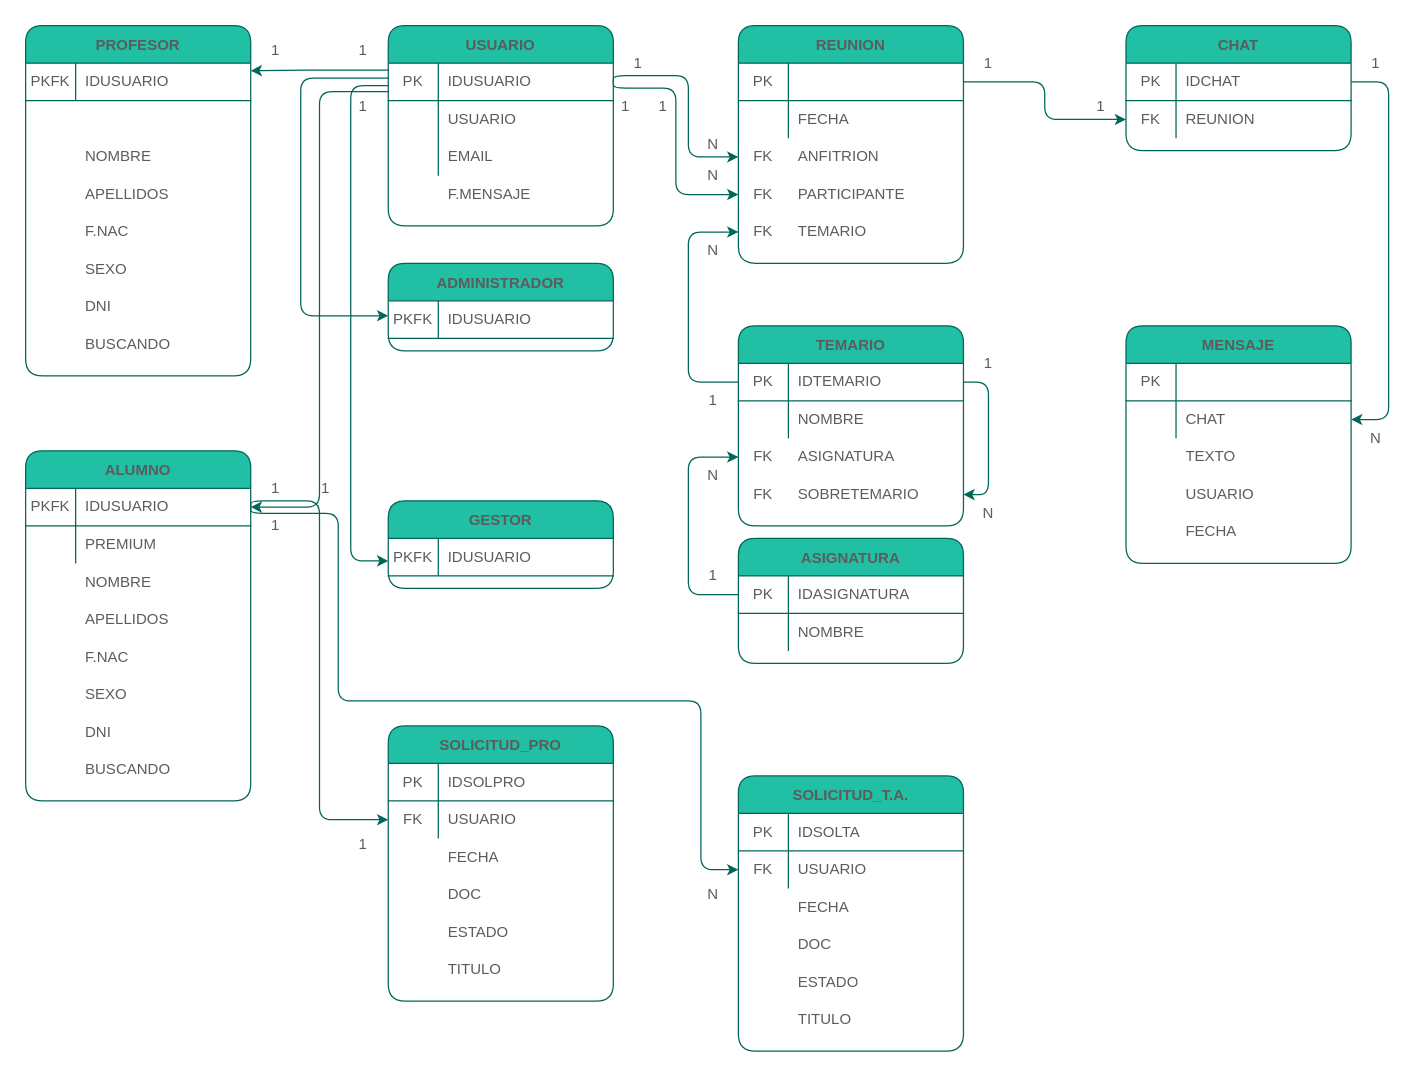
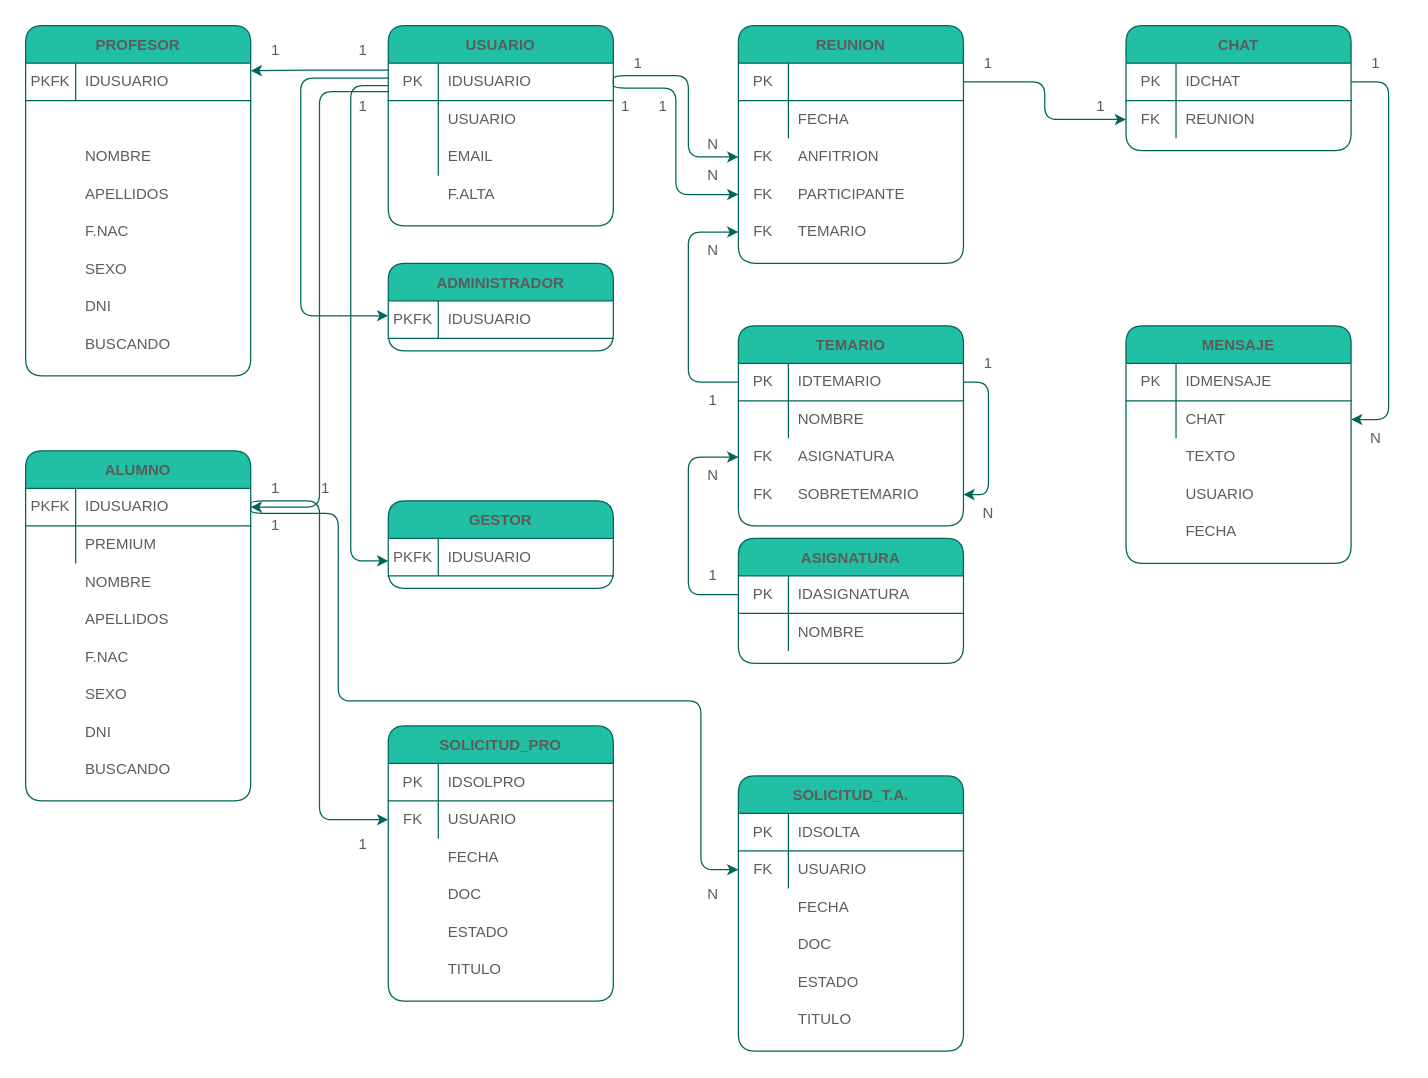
(484, 194) -> (471, 194)
none -> (1263, 382)
